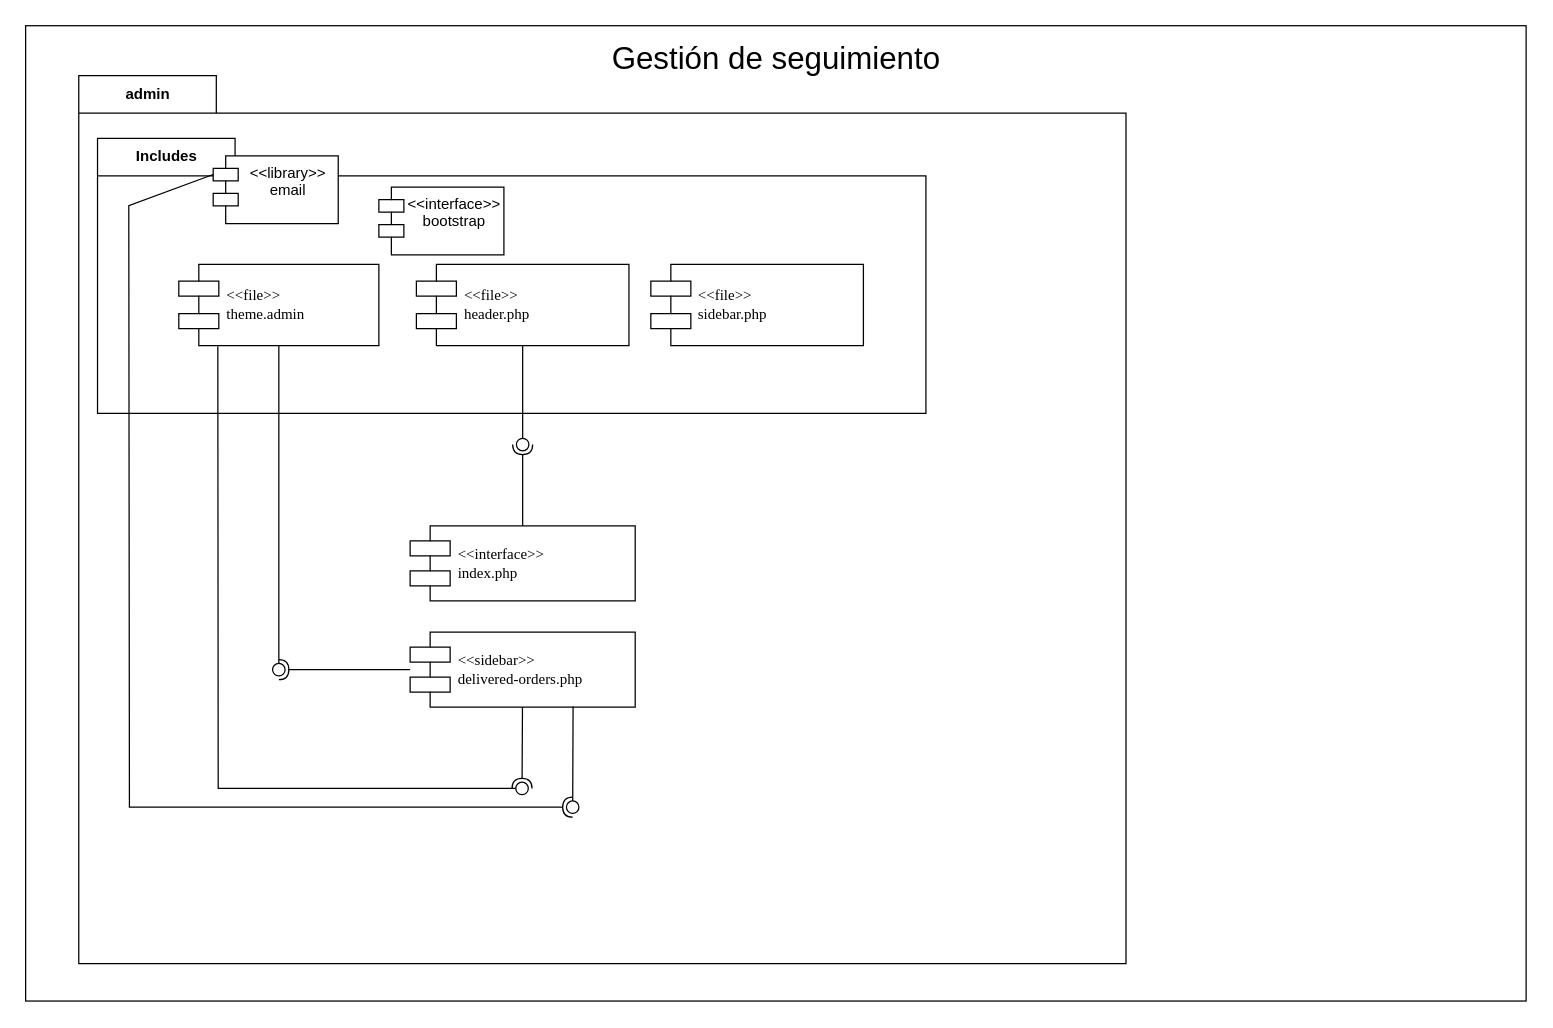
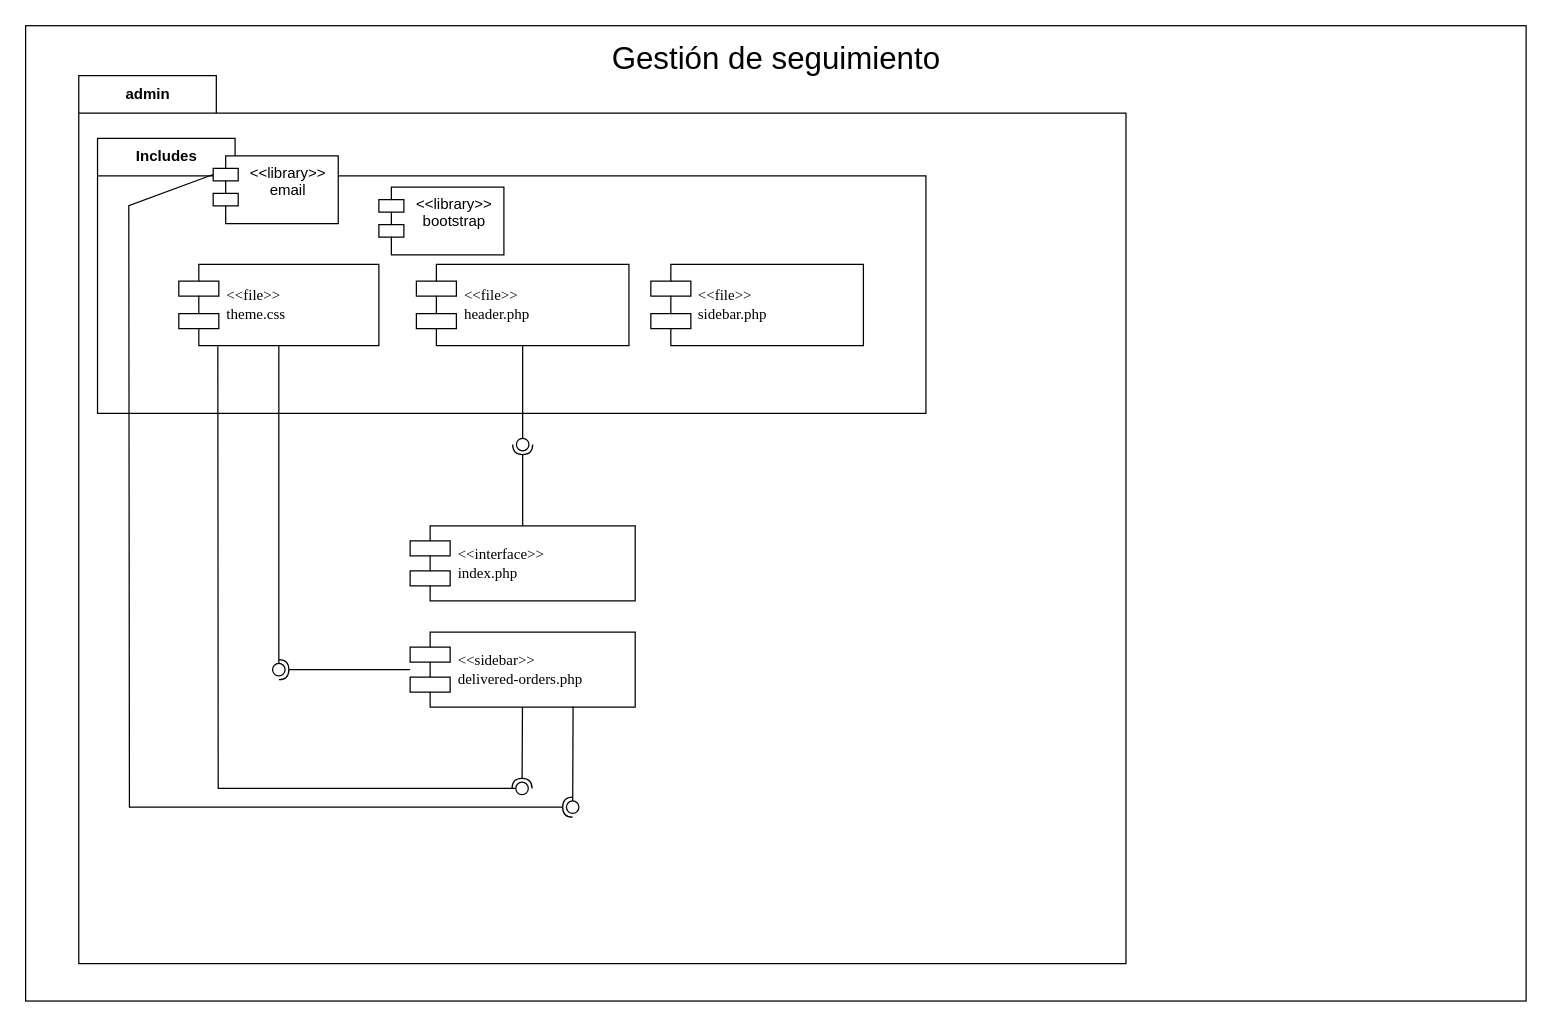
(454, 223) -> (454, 214)
(269, 304) -> (263, 304)
